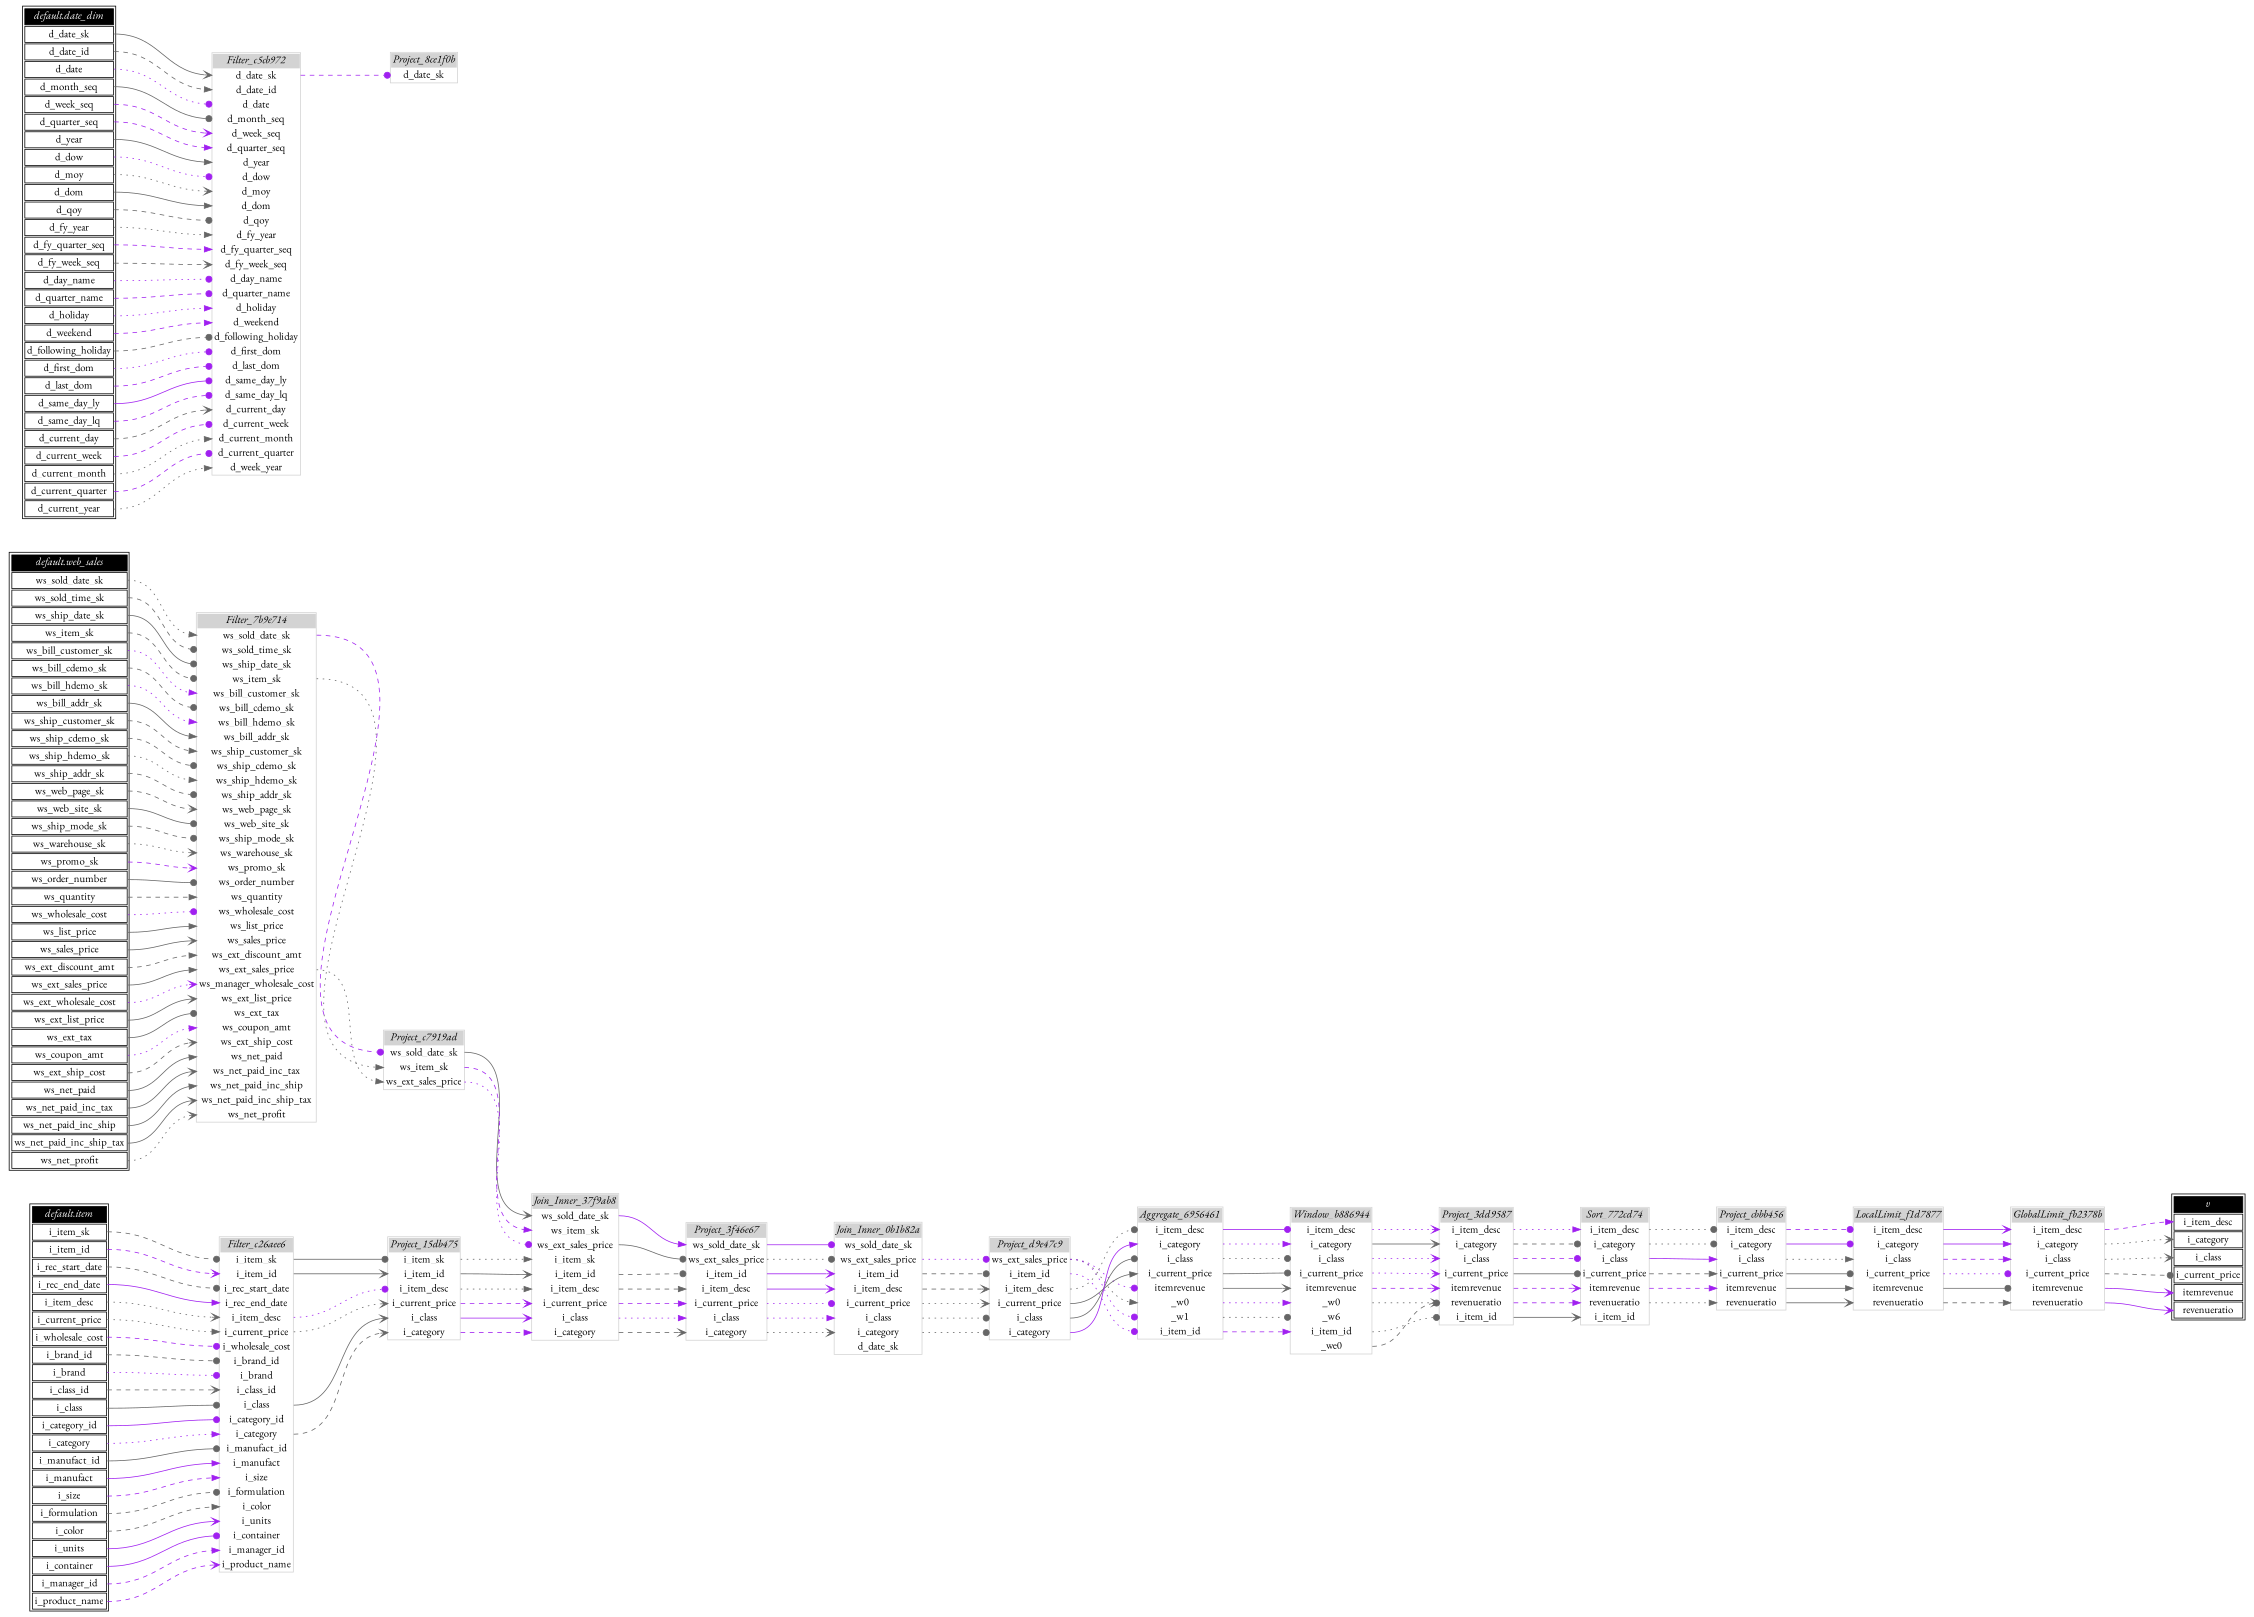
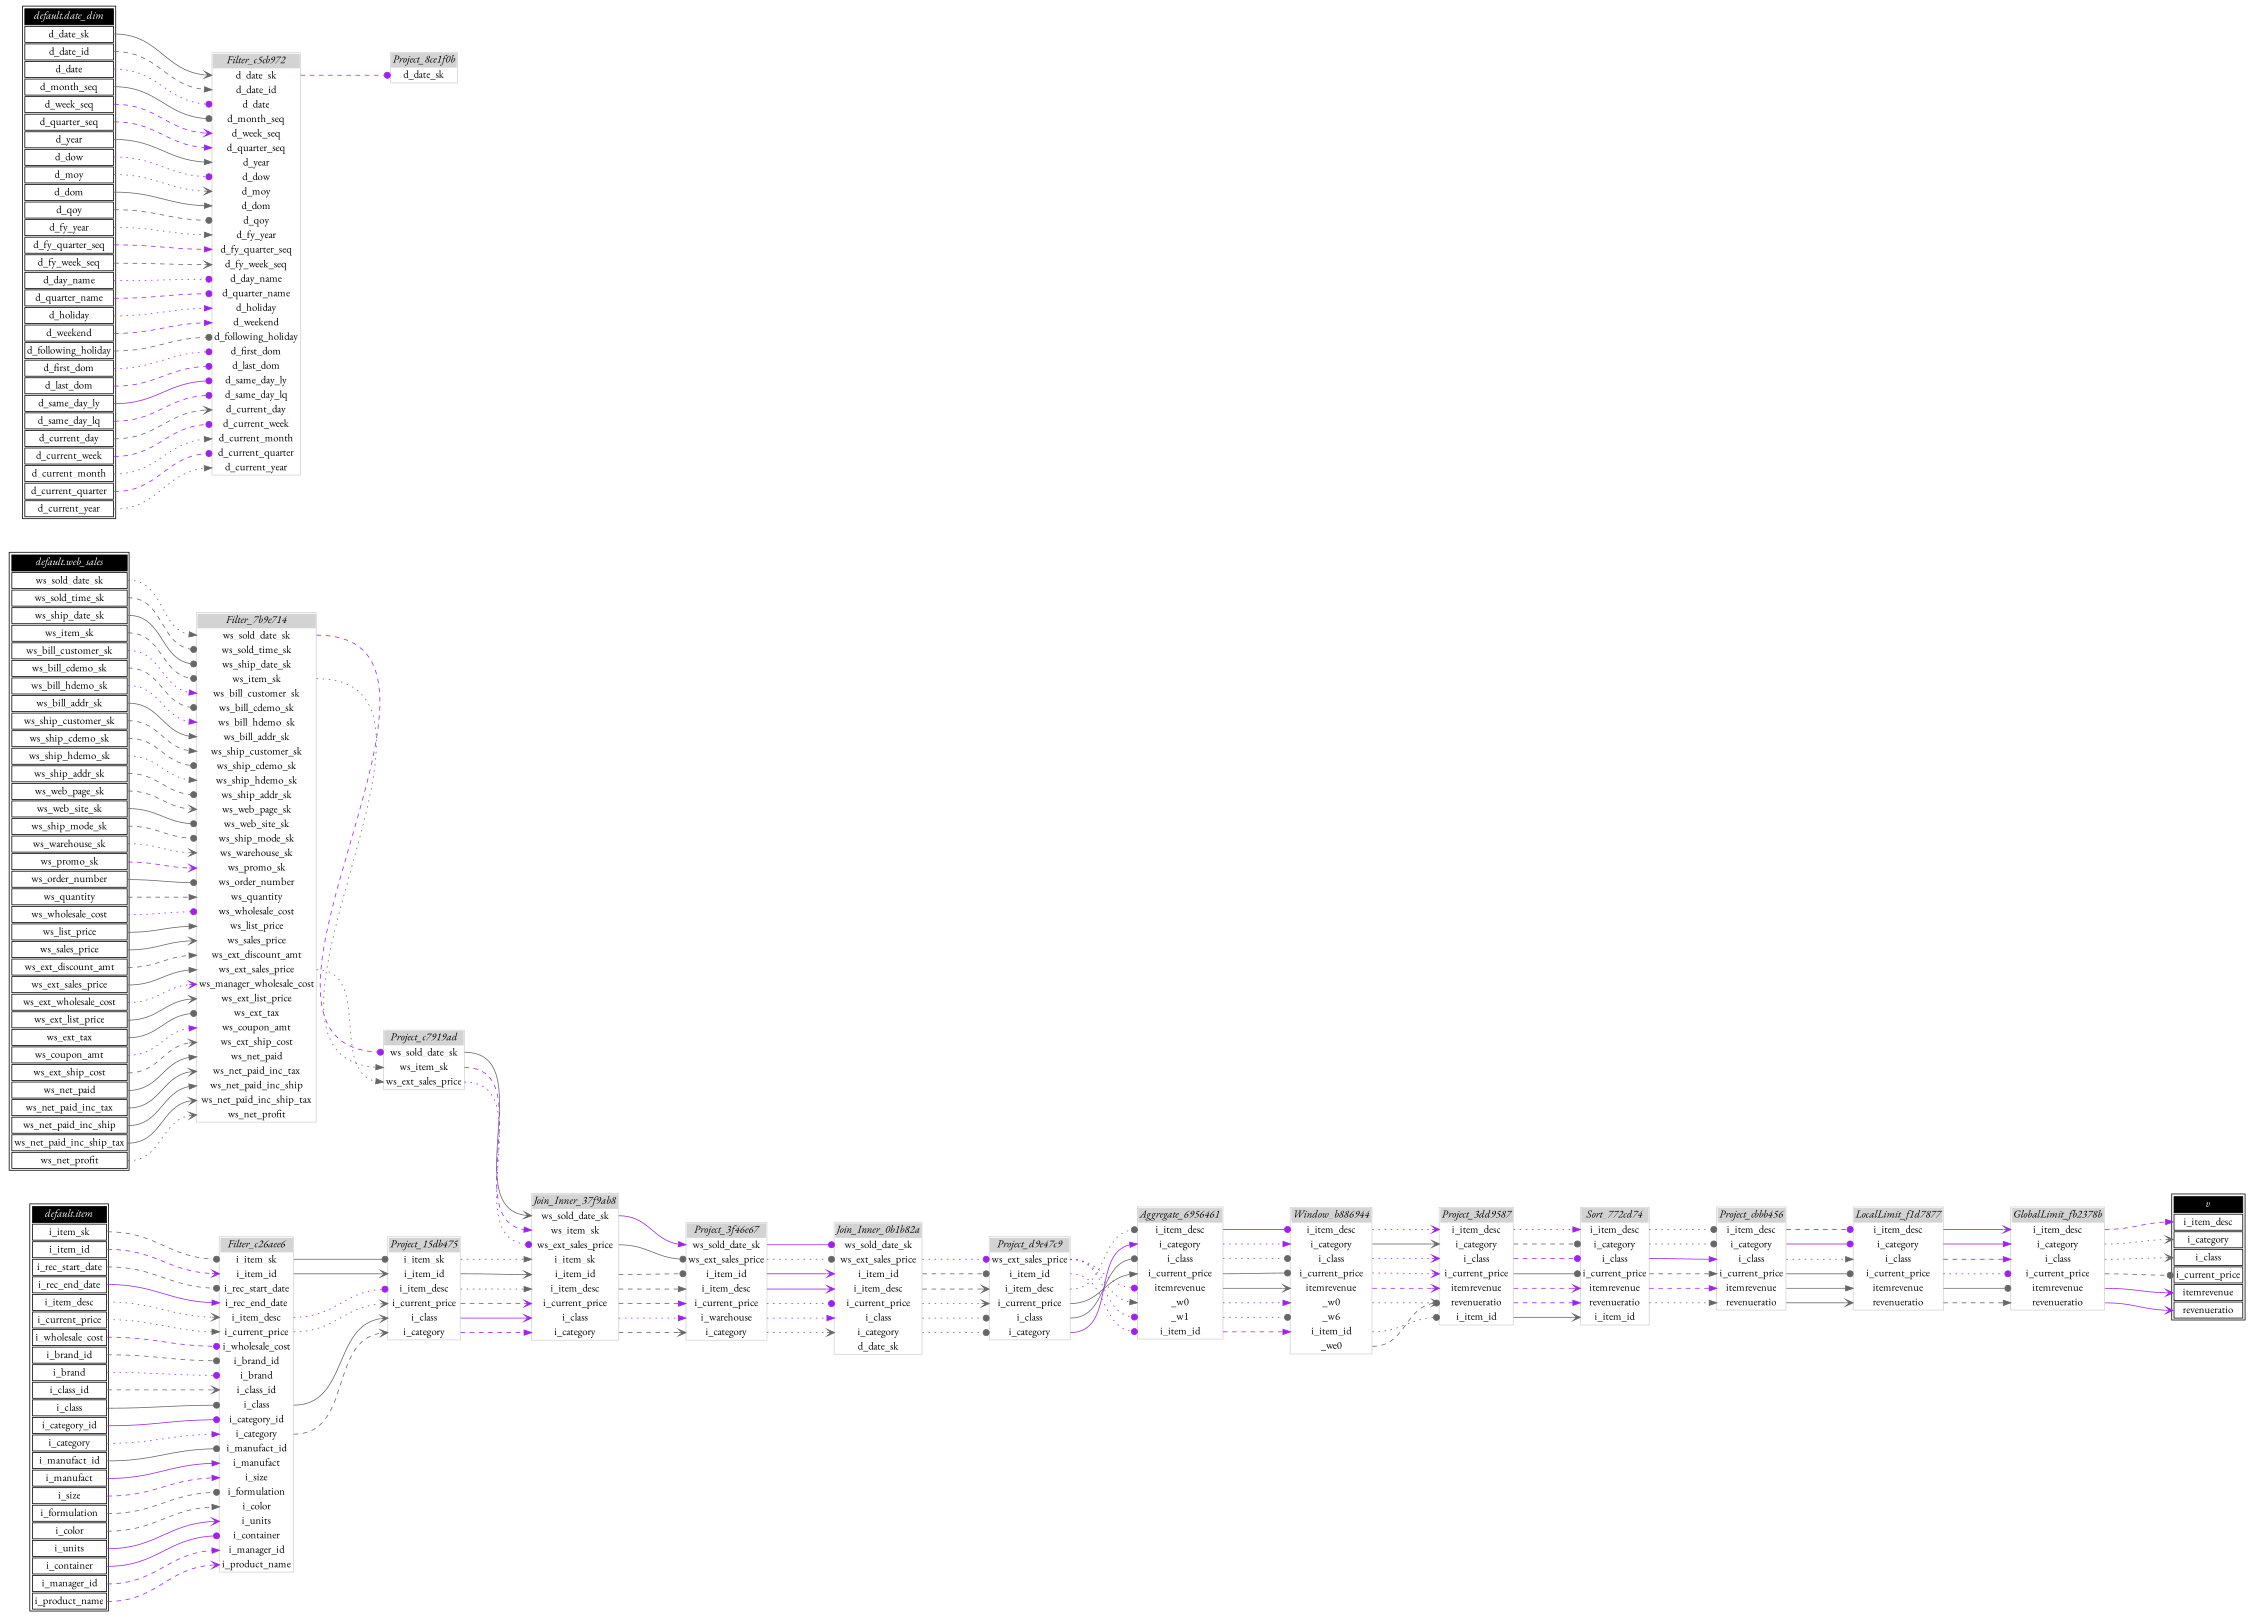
(256, 467) -> (256, 467)
(726, 1317) -> (726, 1317)
